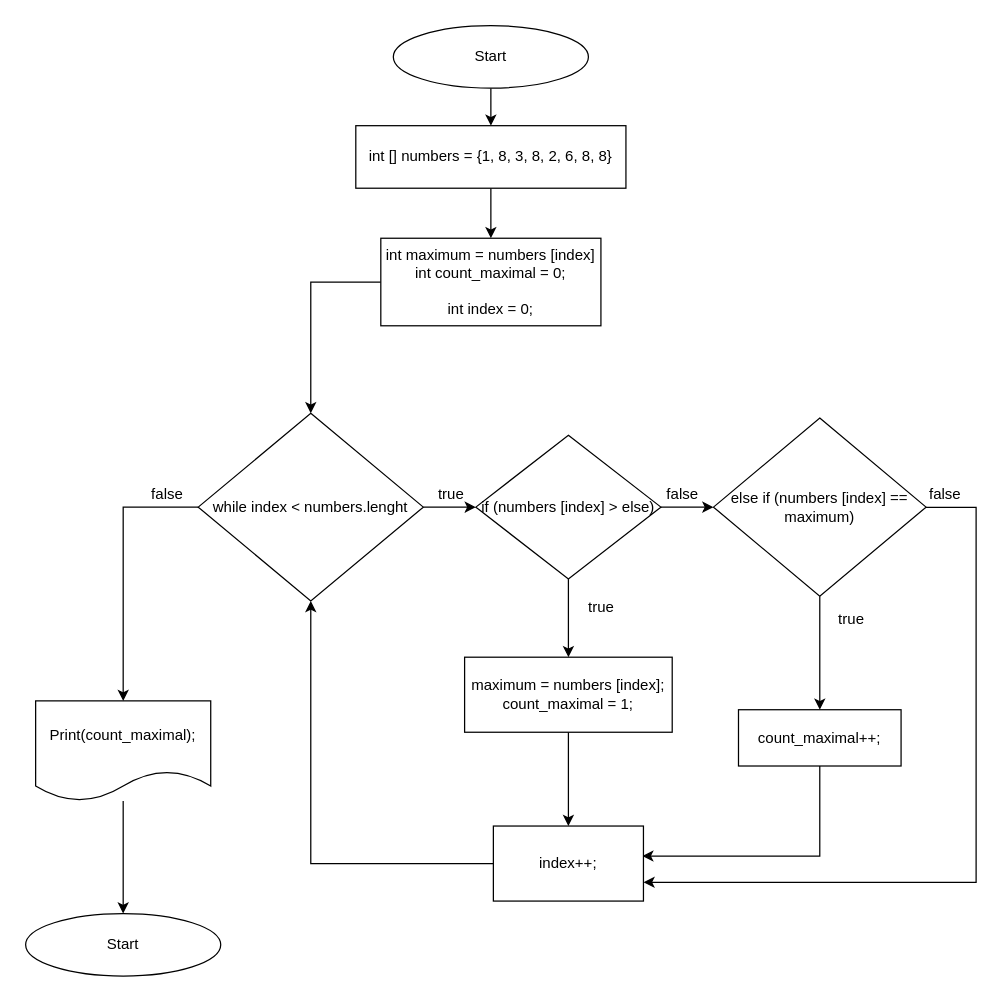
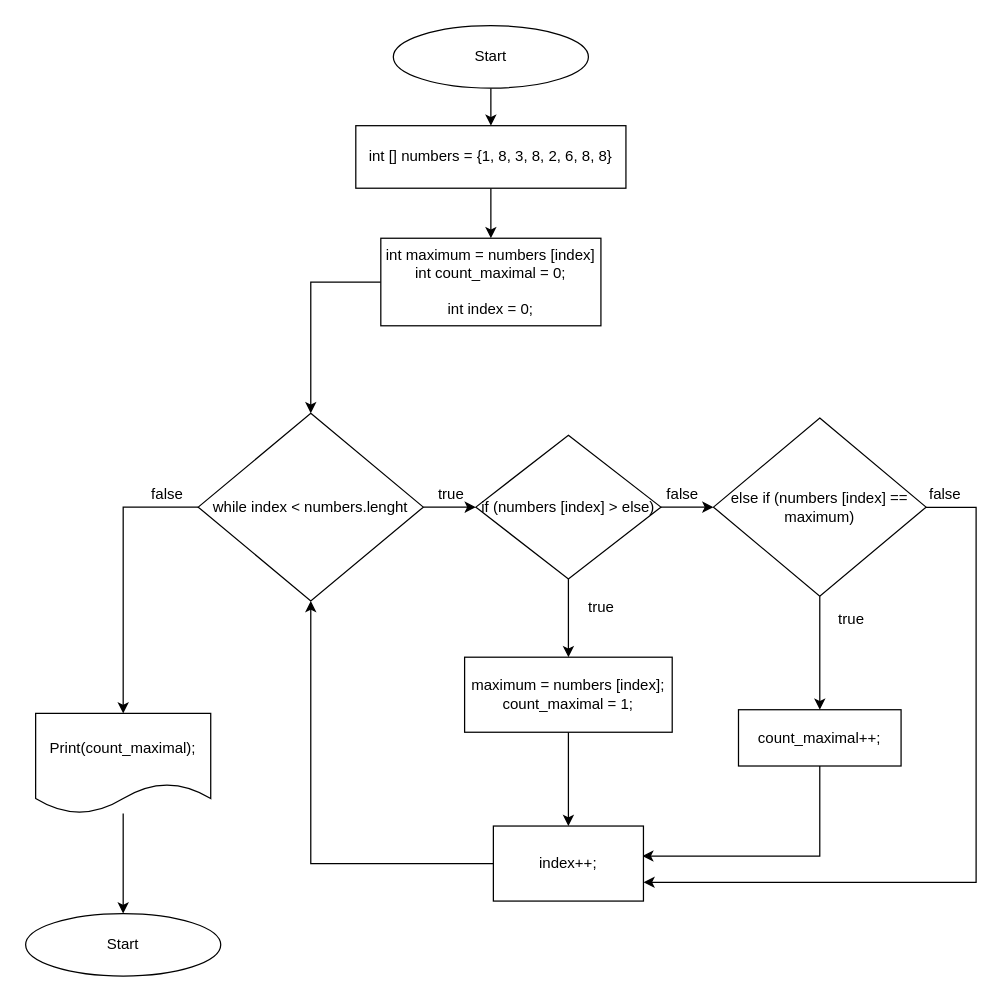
(123, 751) -> (123, 763)
